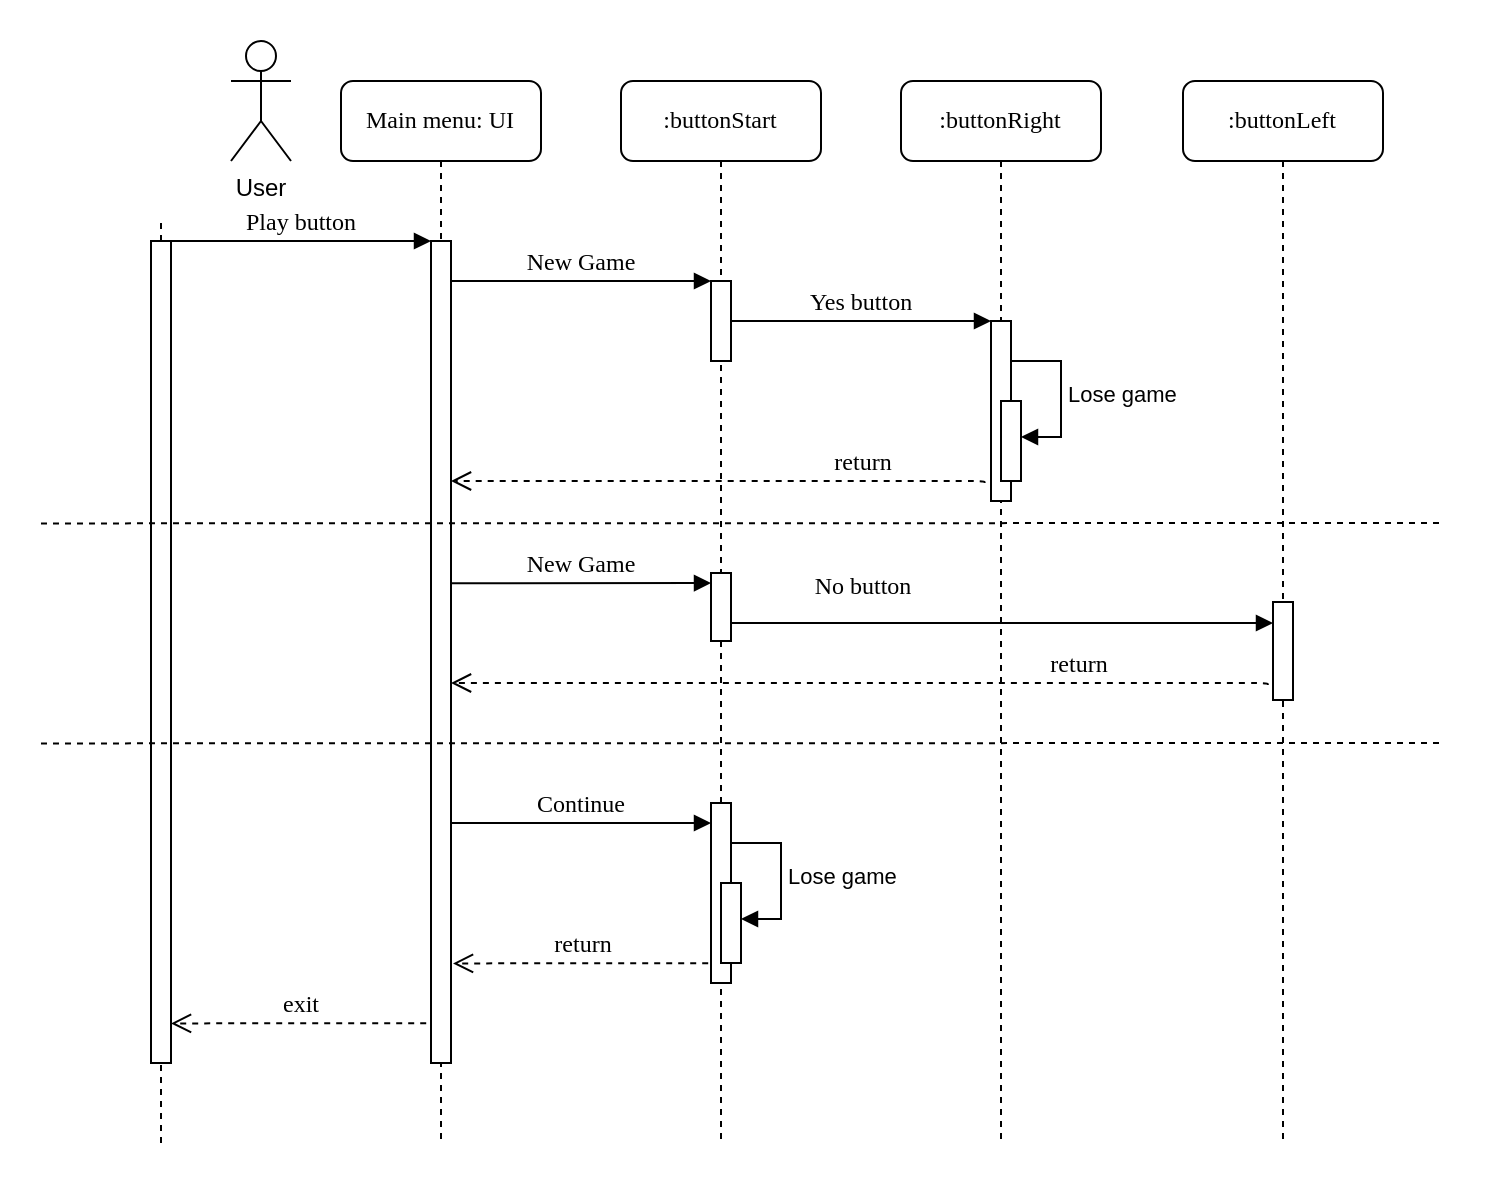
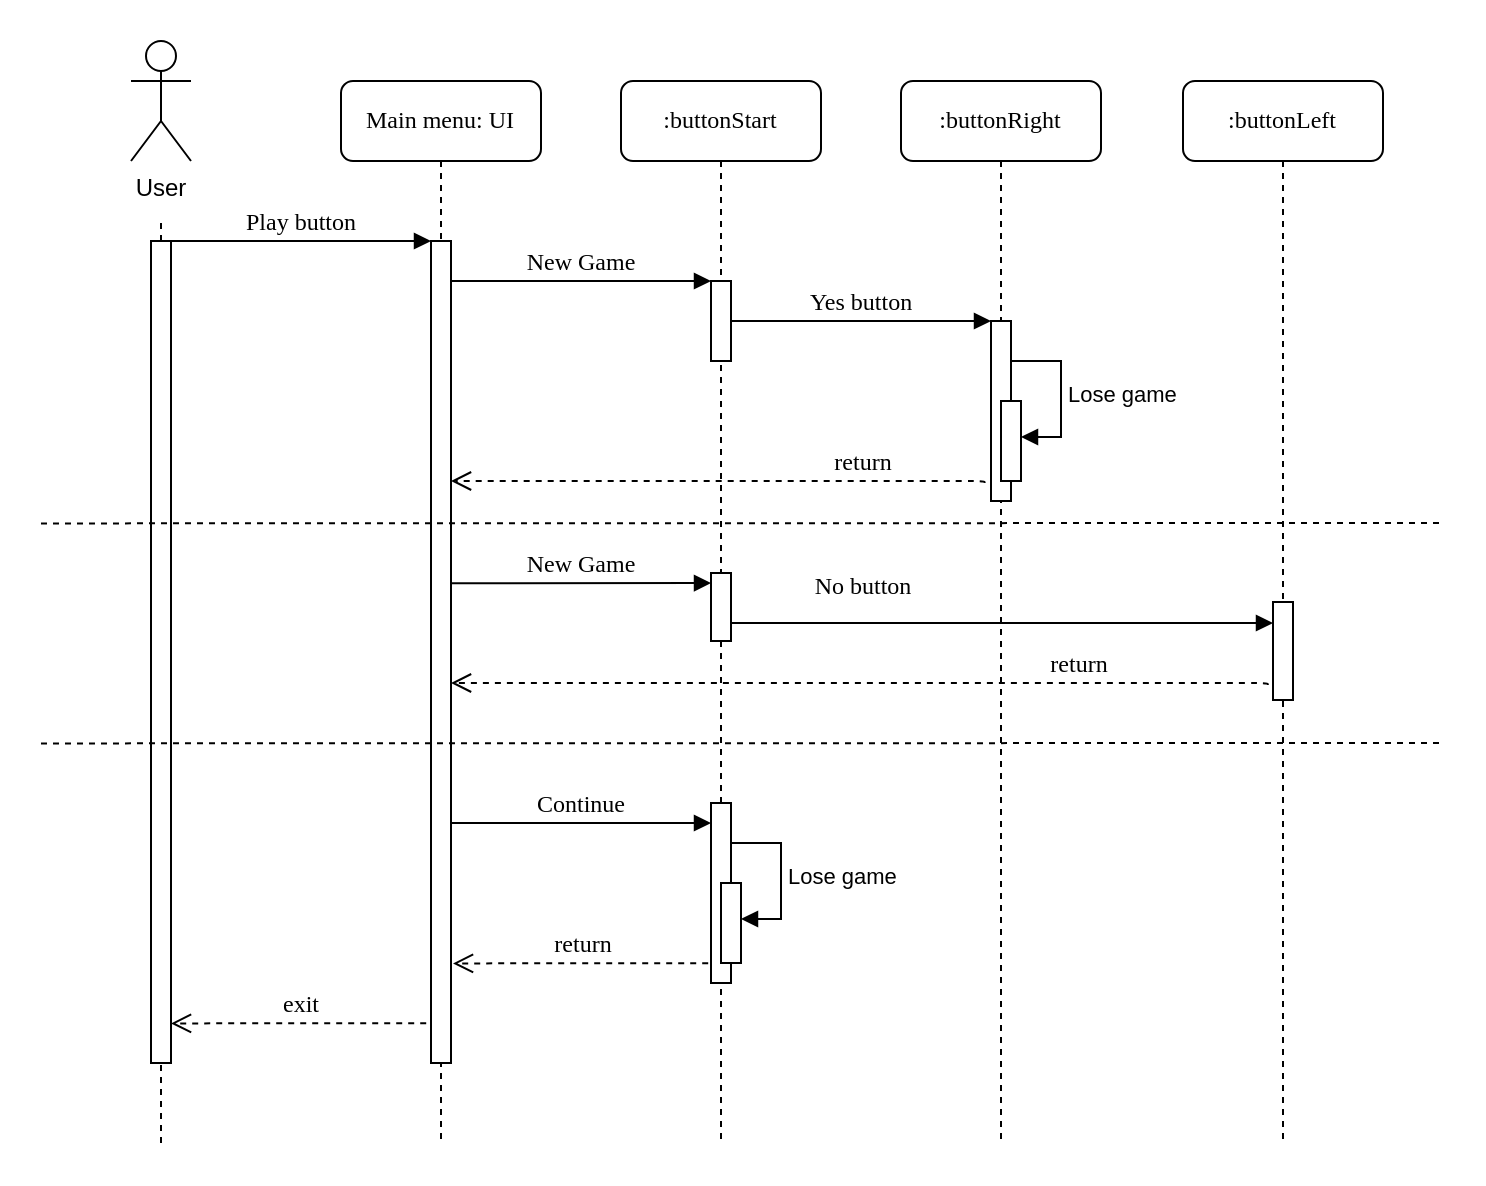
(261, 101) -> (161, 101)
